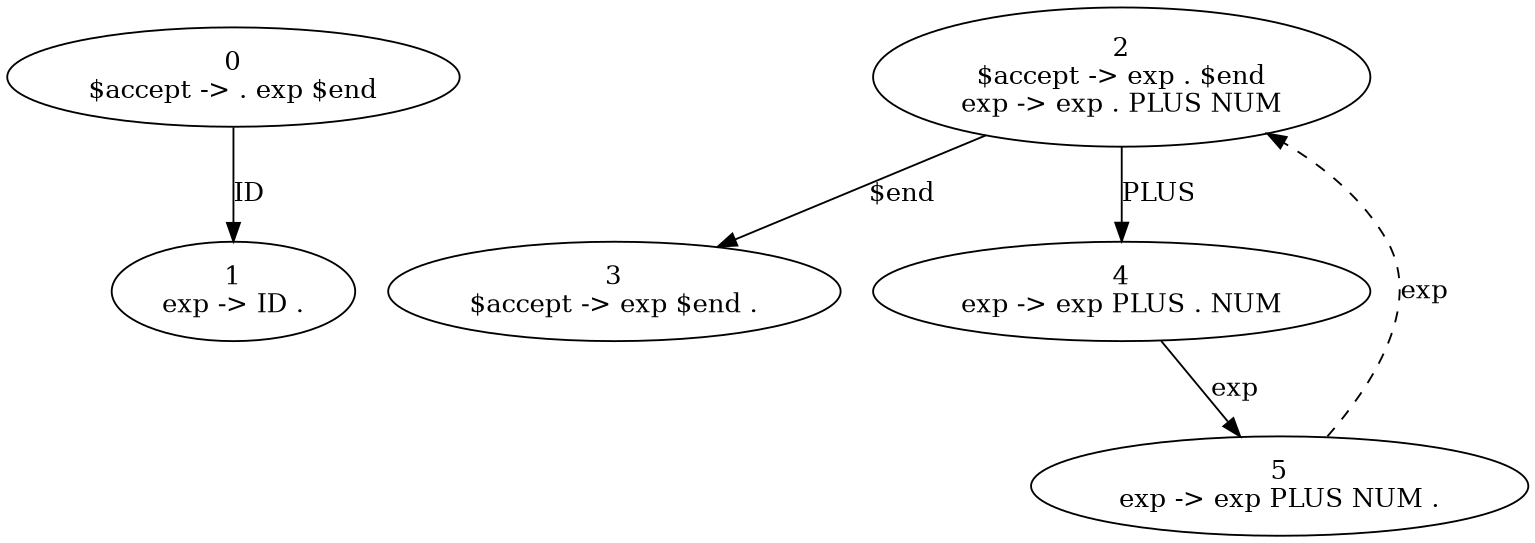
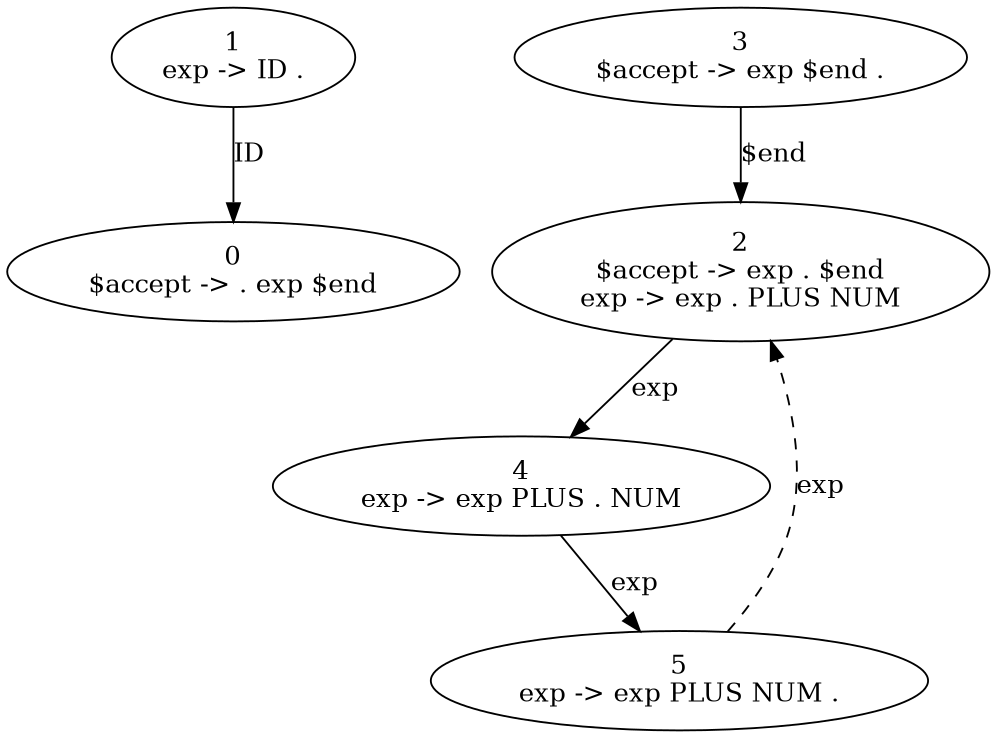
(233, 175) -> (233, 155)
(860, 187) -> (741, 145)
(1159, 194) -> (655, 389)
